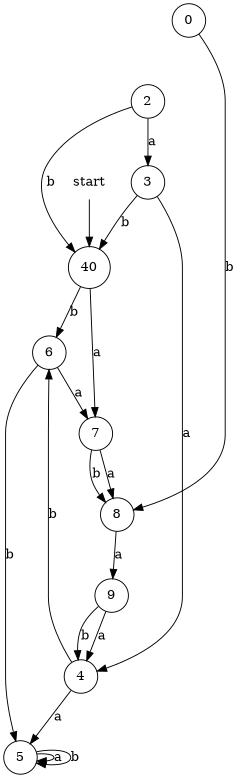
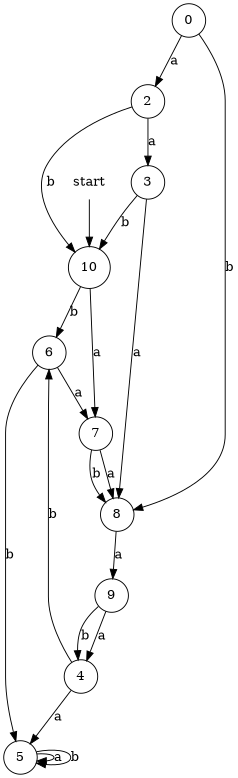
none -> (171, 57)
(89, 268) -> (89, 268)
(182, 449) -> (133, 344)
